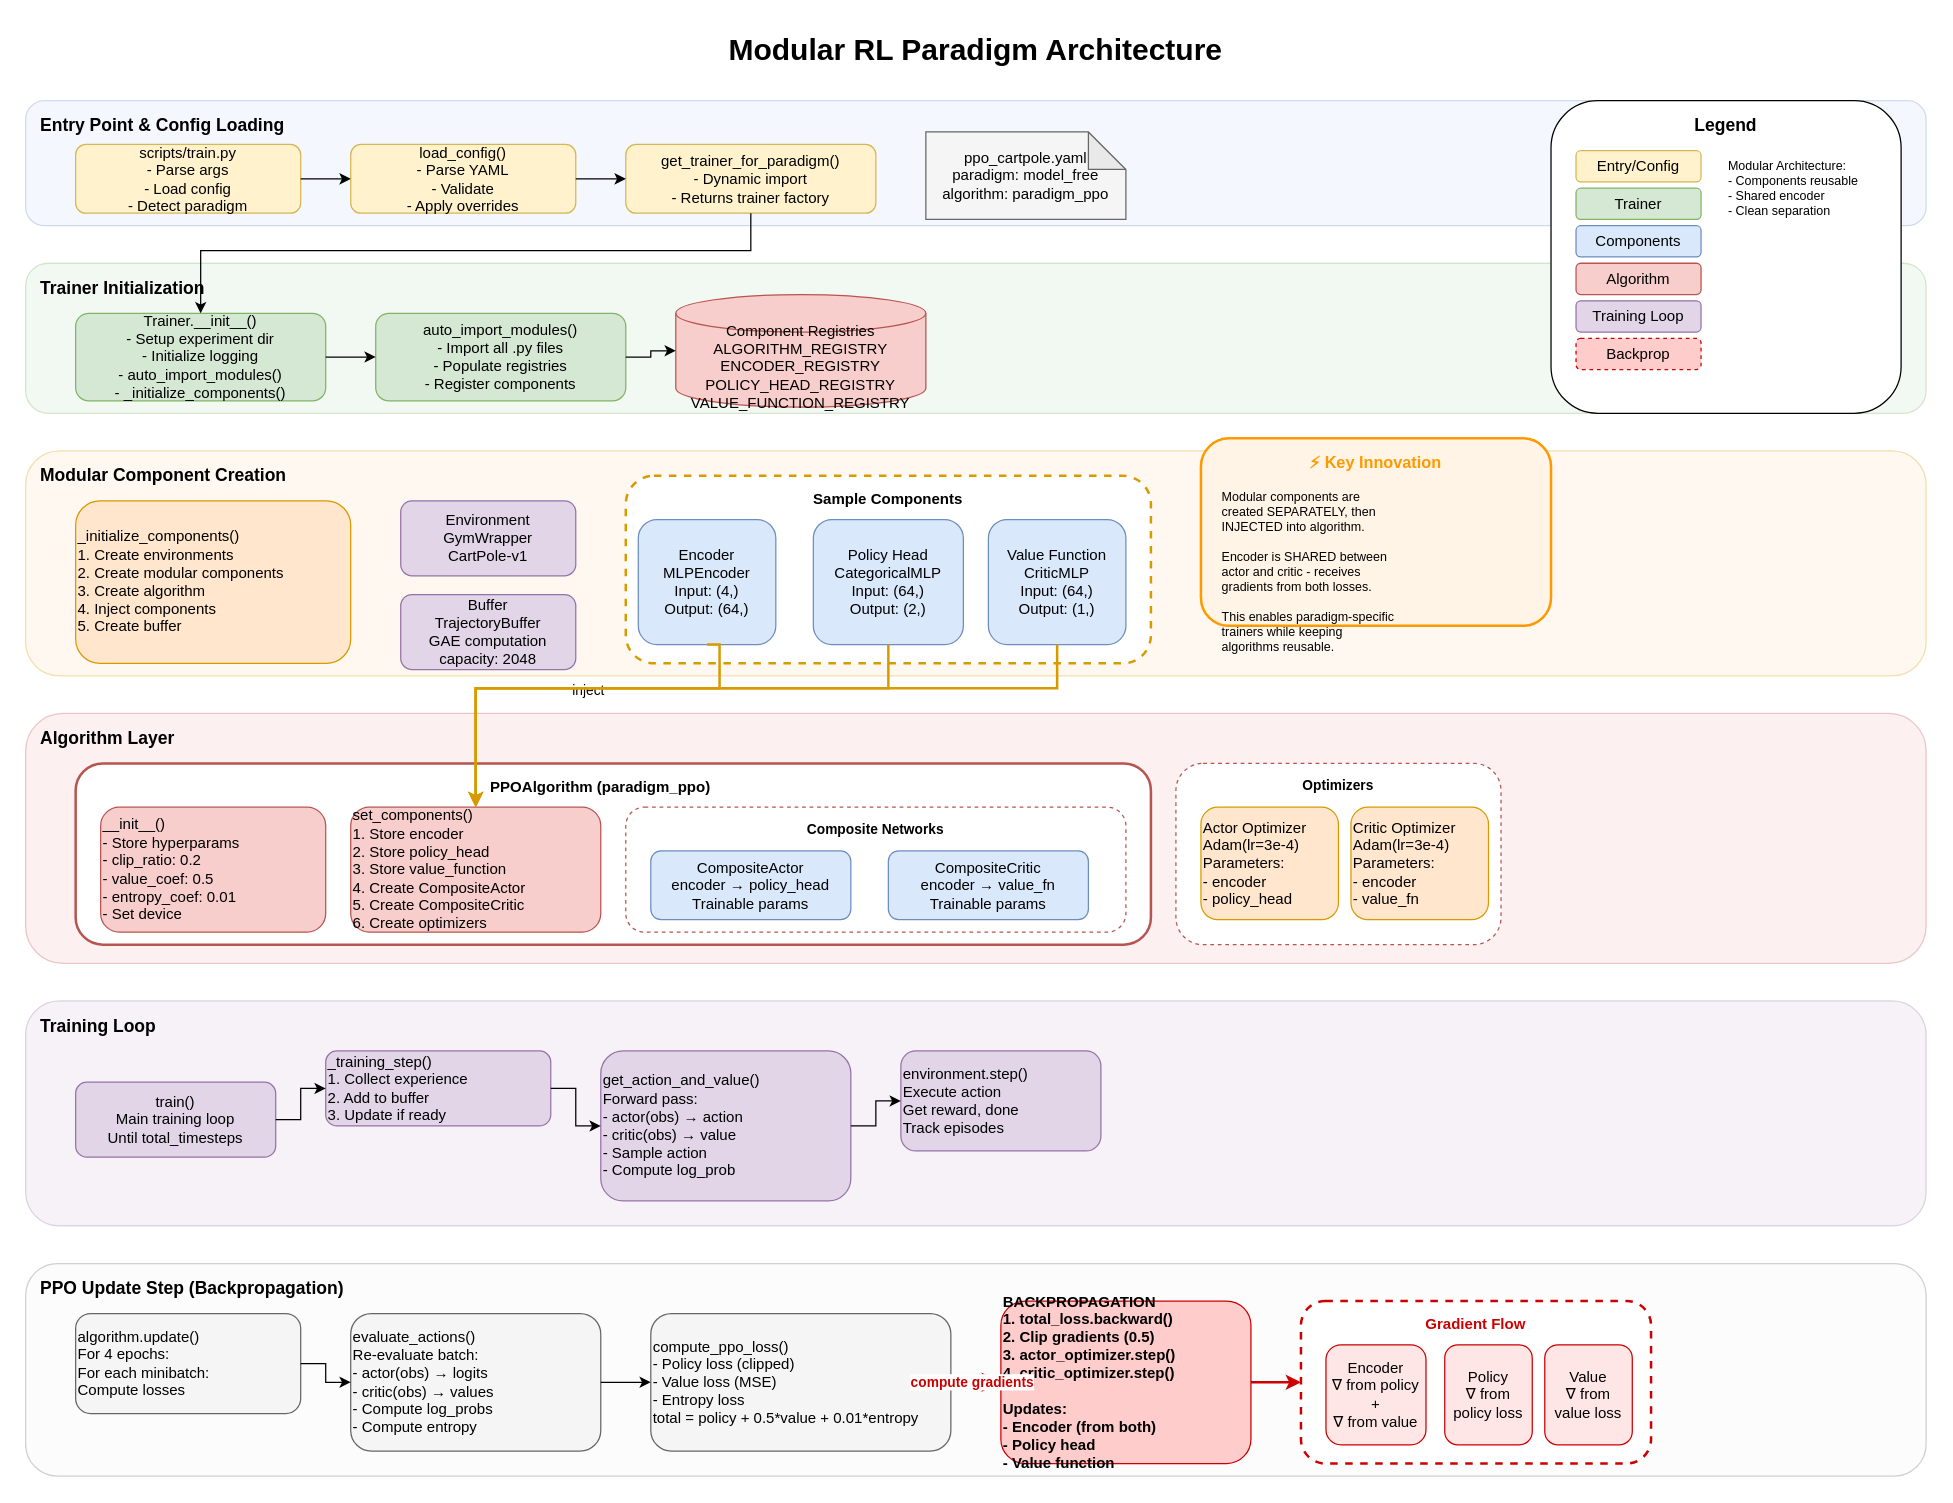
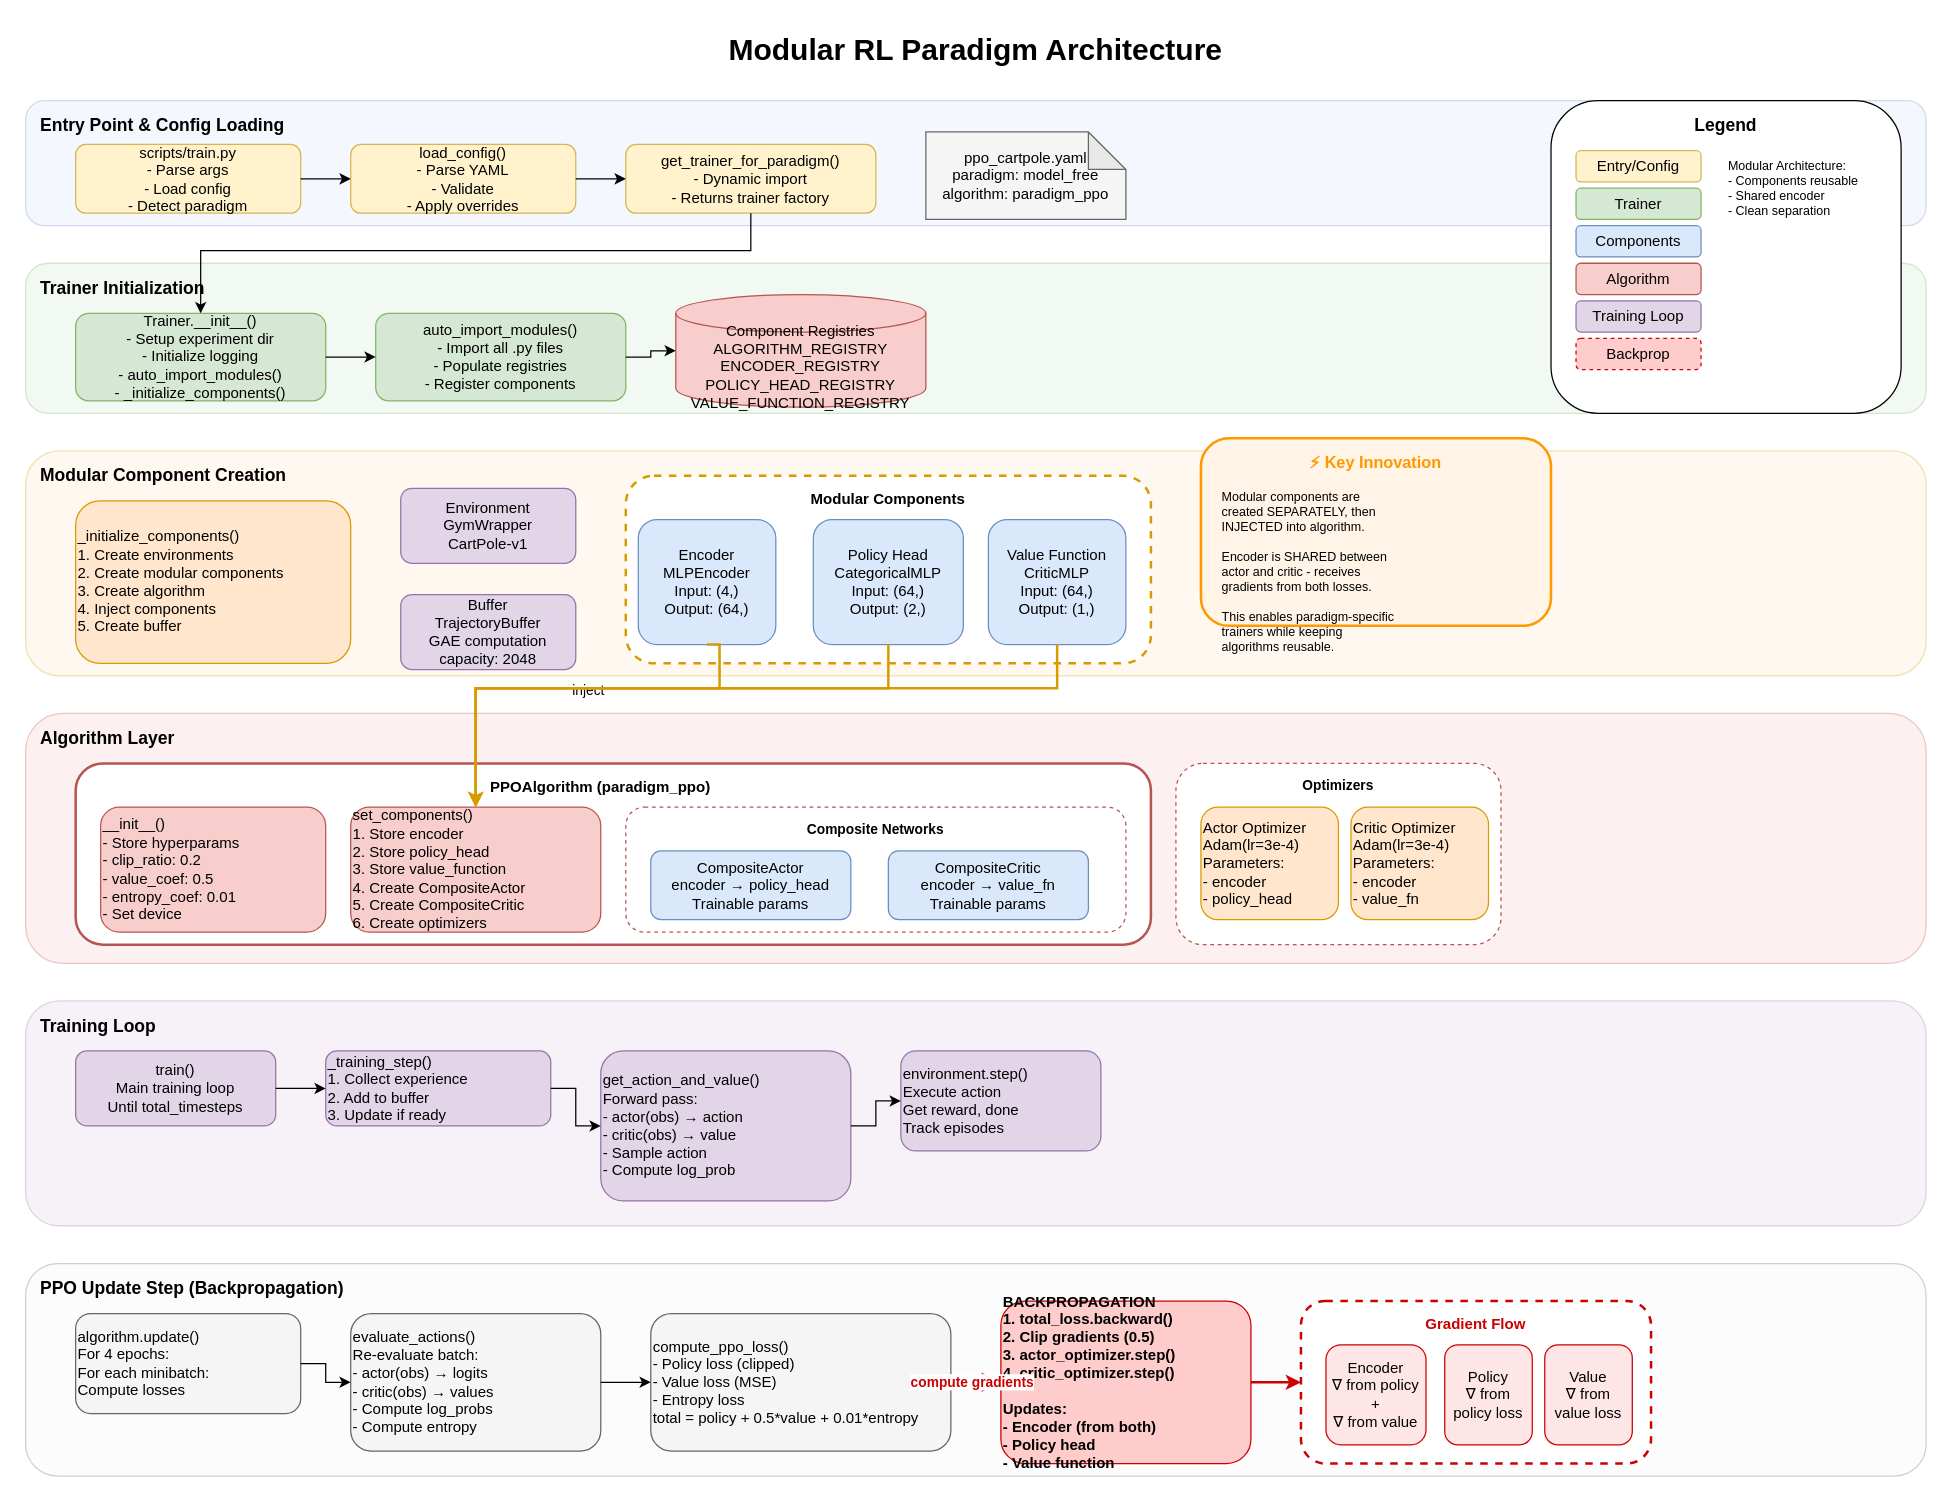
(888, 500) -> (888, 500)
(488, 538) -> (488, 526)
(176, 1119) -> (176, 1088)
